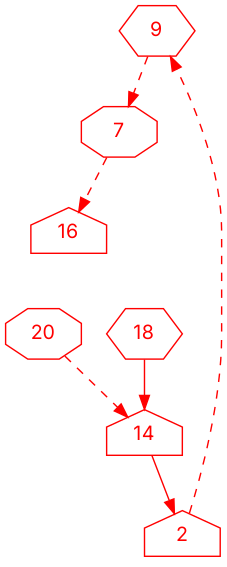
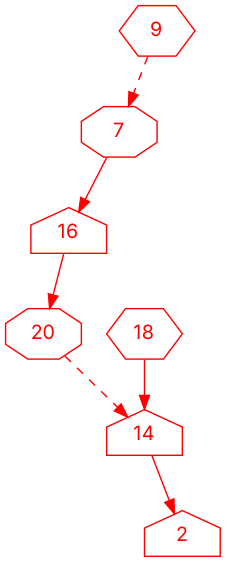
(96, 178) -> (96, 178)
none -> (58, 274)
(222, 289) -> none
